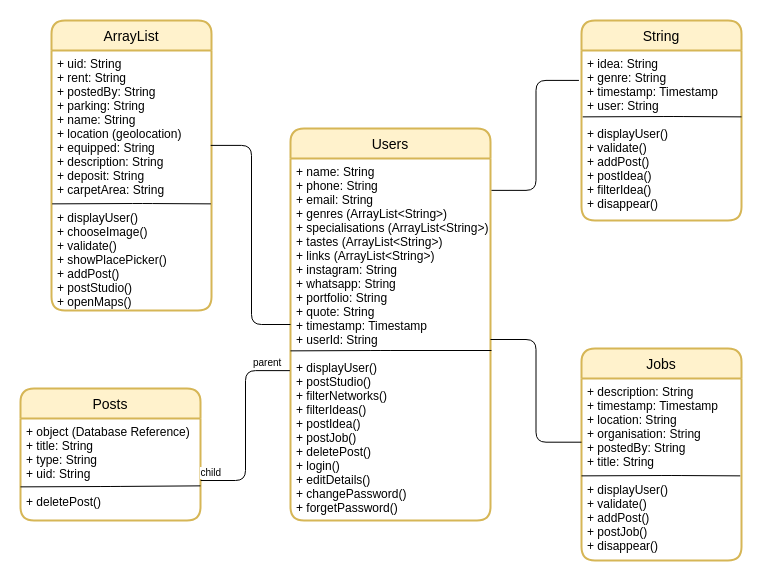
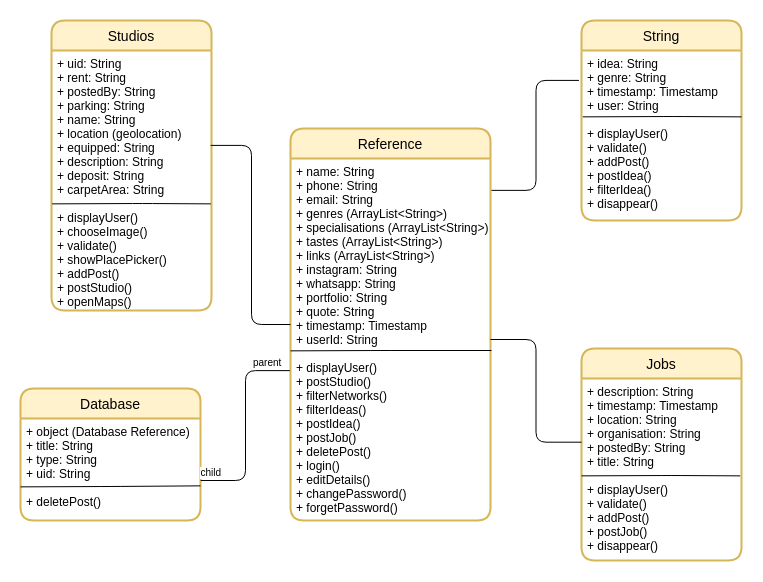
(131, 36) -> (131, 36)
(390, 144) -> (390, 144)
(110, 404) -> (110, 404)
